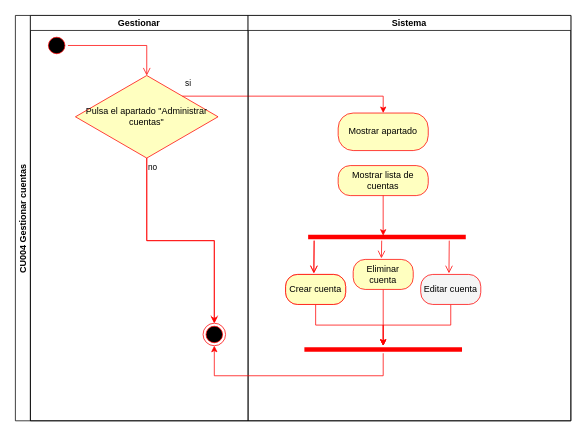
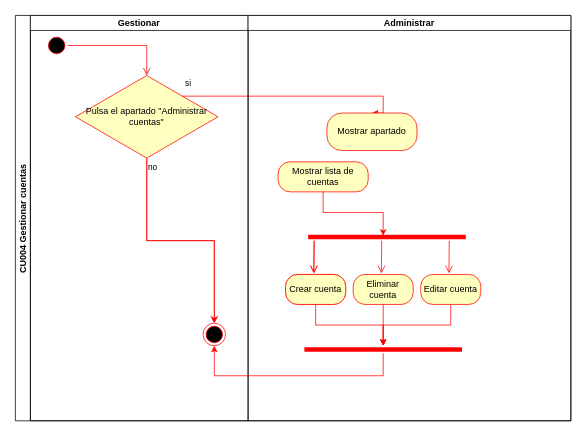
(409, 23) -> (409, 23)
(383, 132) -> (372, 132)
(383, 180) -> (323, 177)
(383, 274) -> (383, 289)
(450, 289) -> (450, 289)
